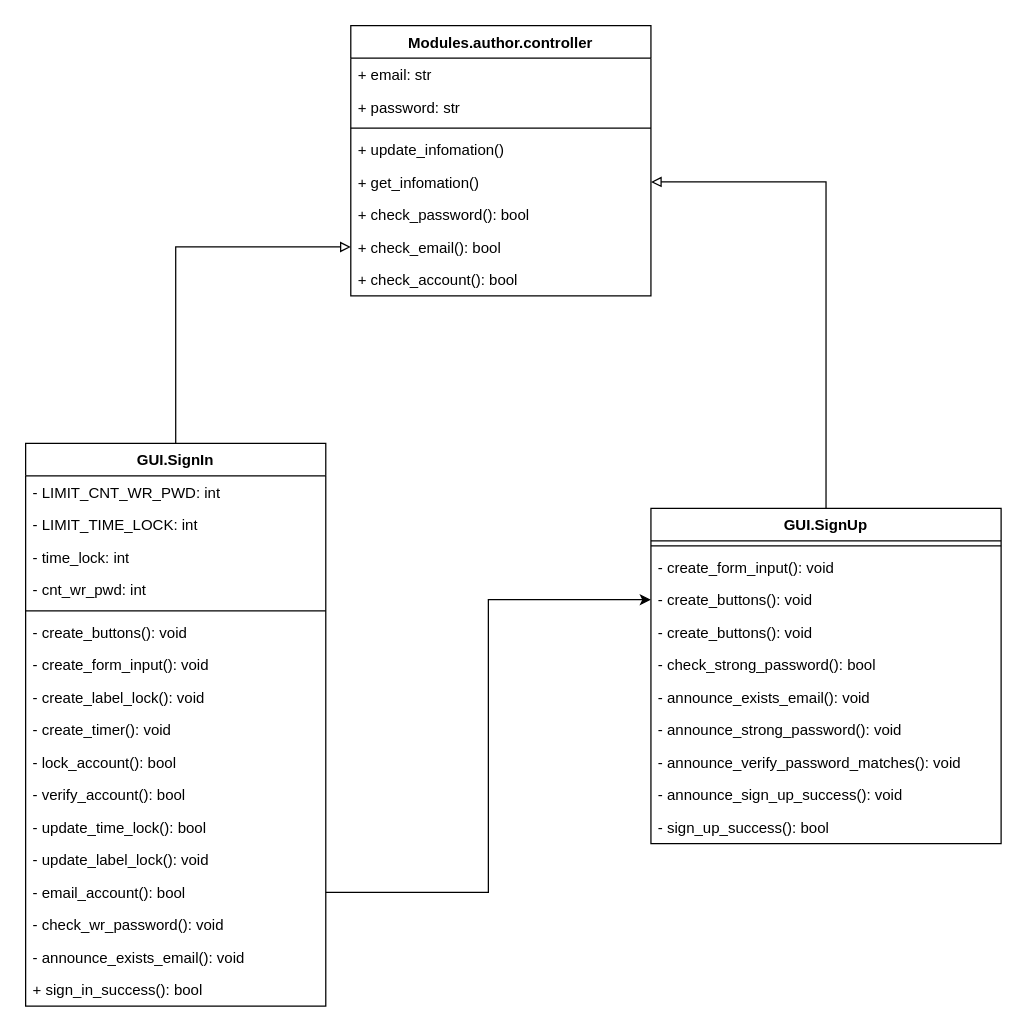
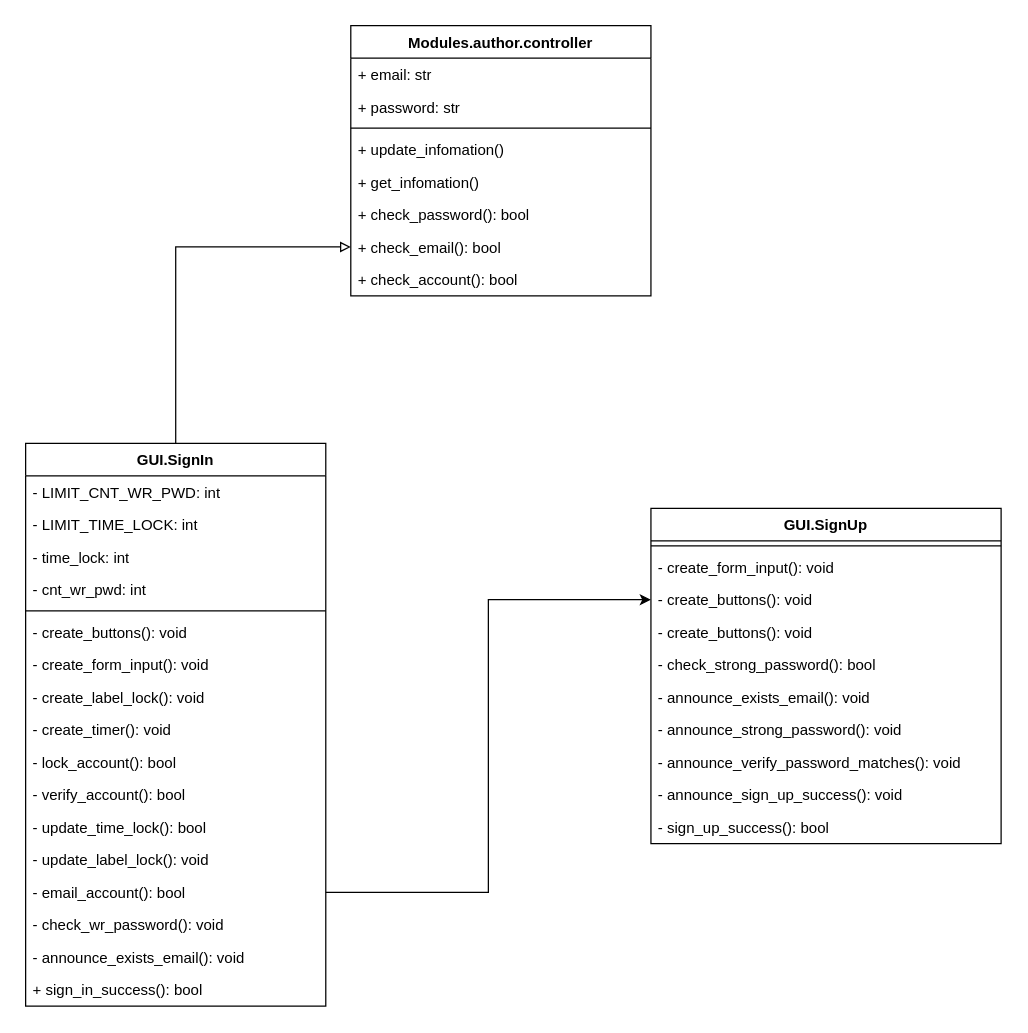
(826, 263) -> none
